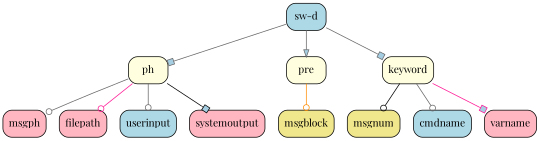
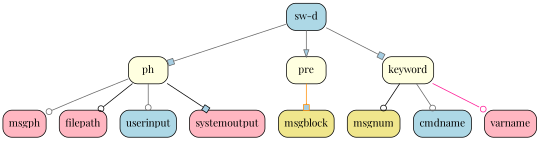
(306, 94) -> (306, 94)
(118, 95) -> (118, 95)
(456, 95) -> (456, 95)
